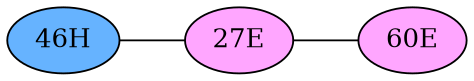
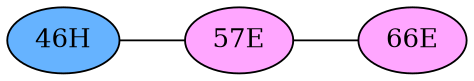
(239, 40) -> (239, 40)
(413, 40) -> (413, 40)
